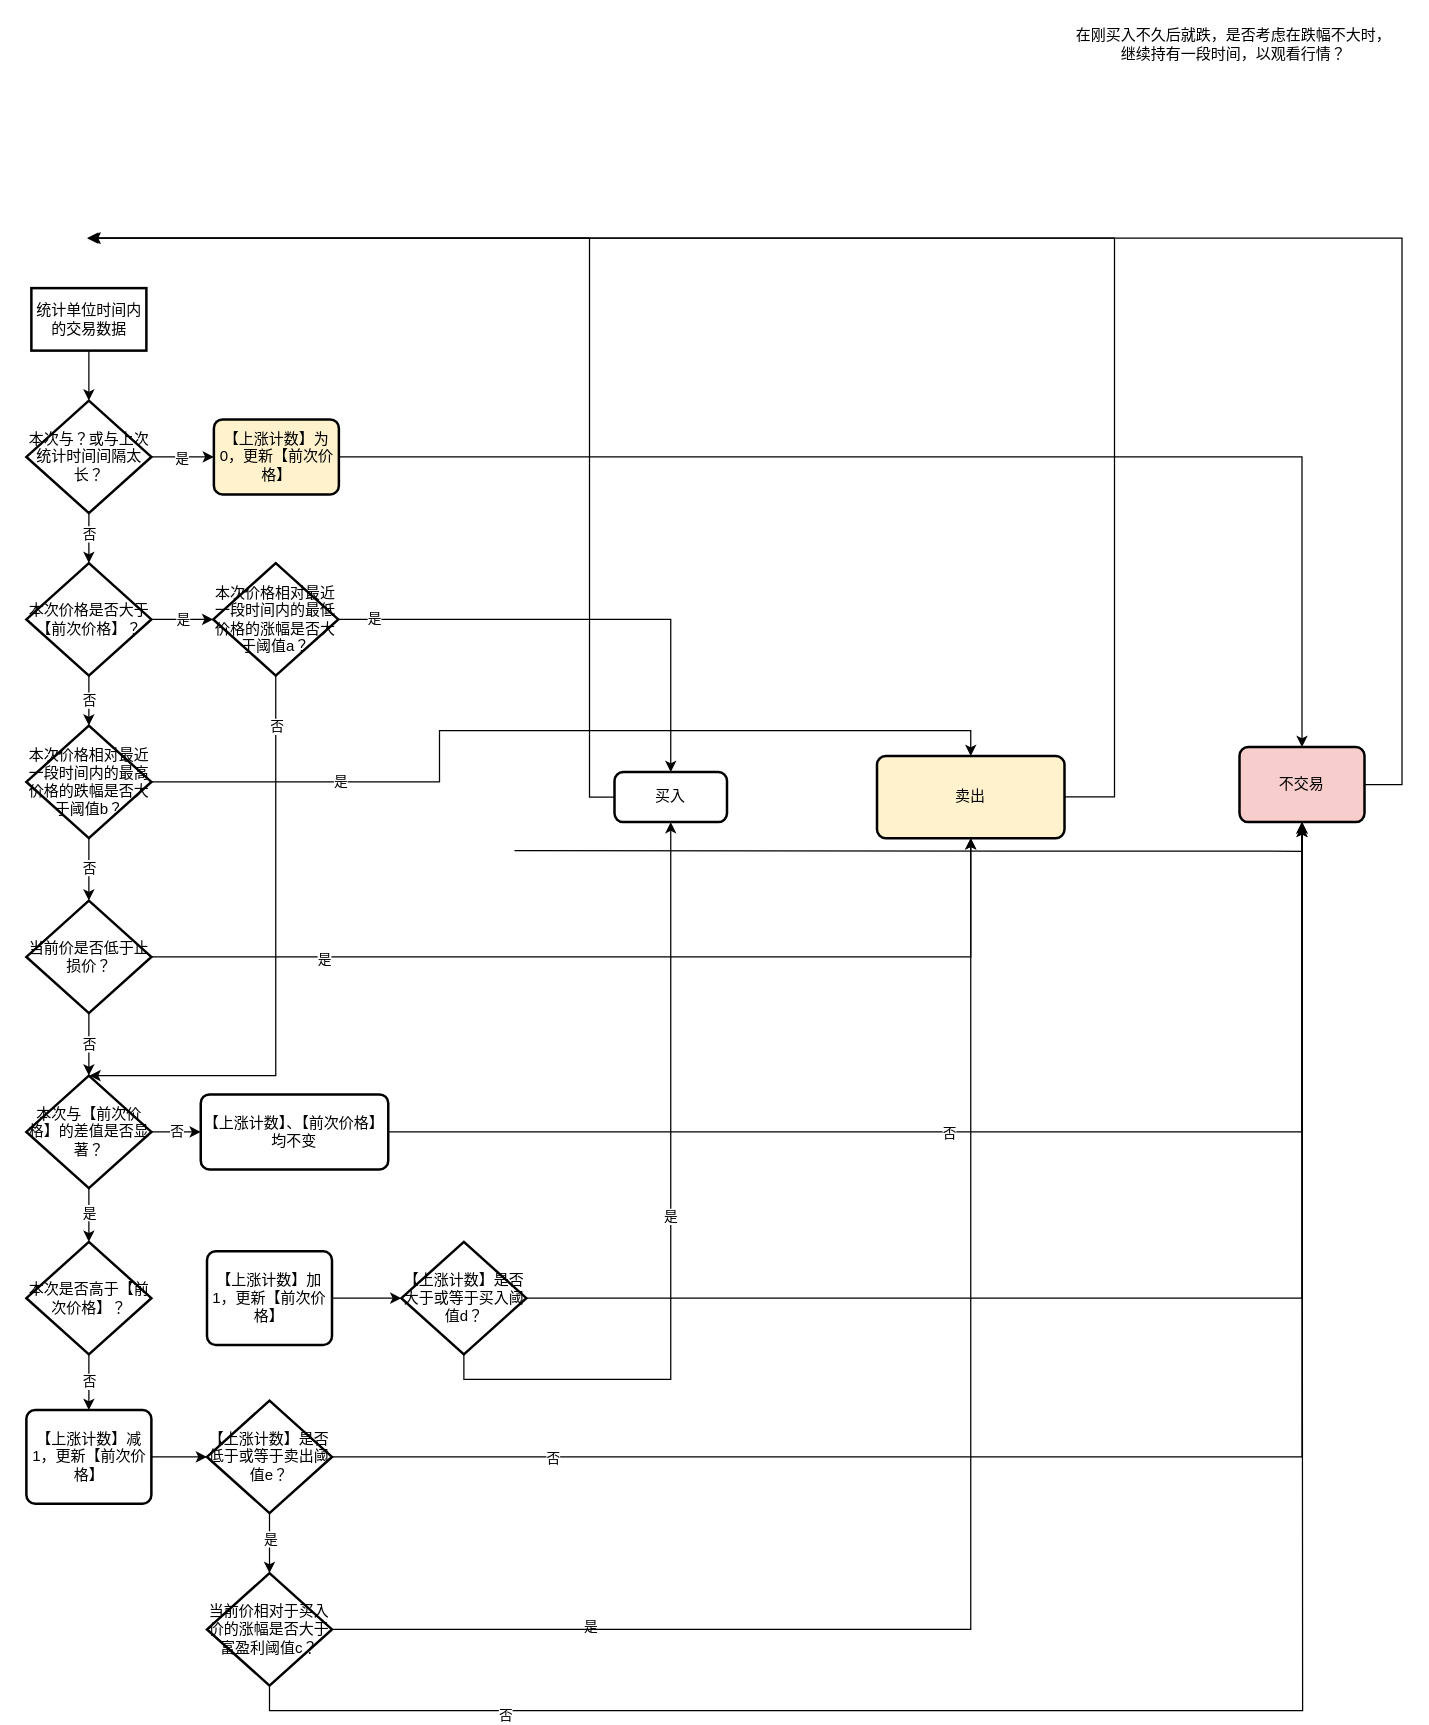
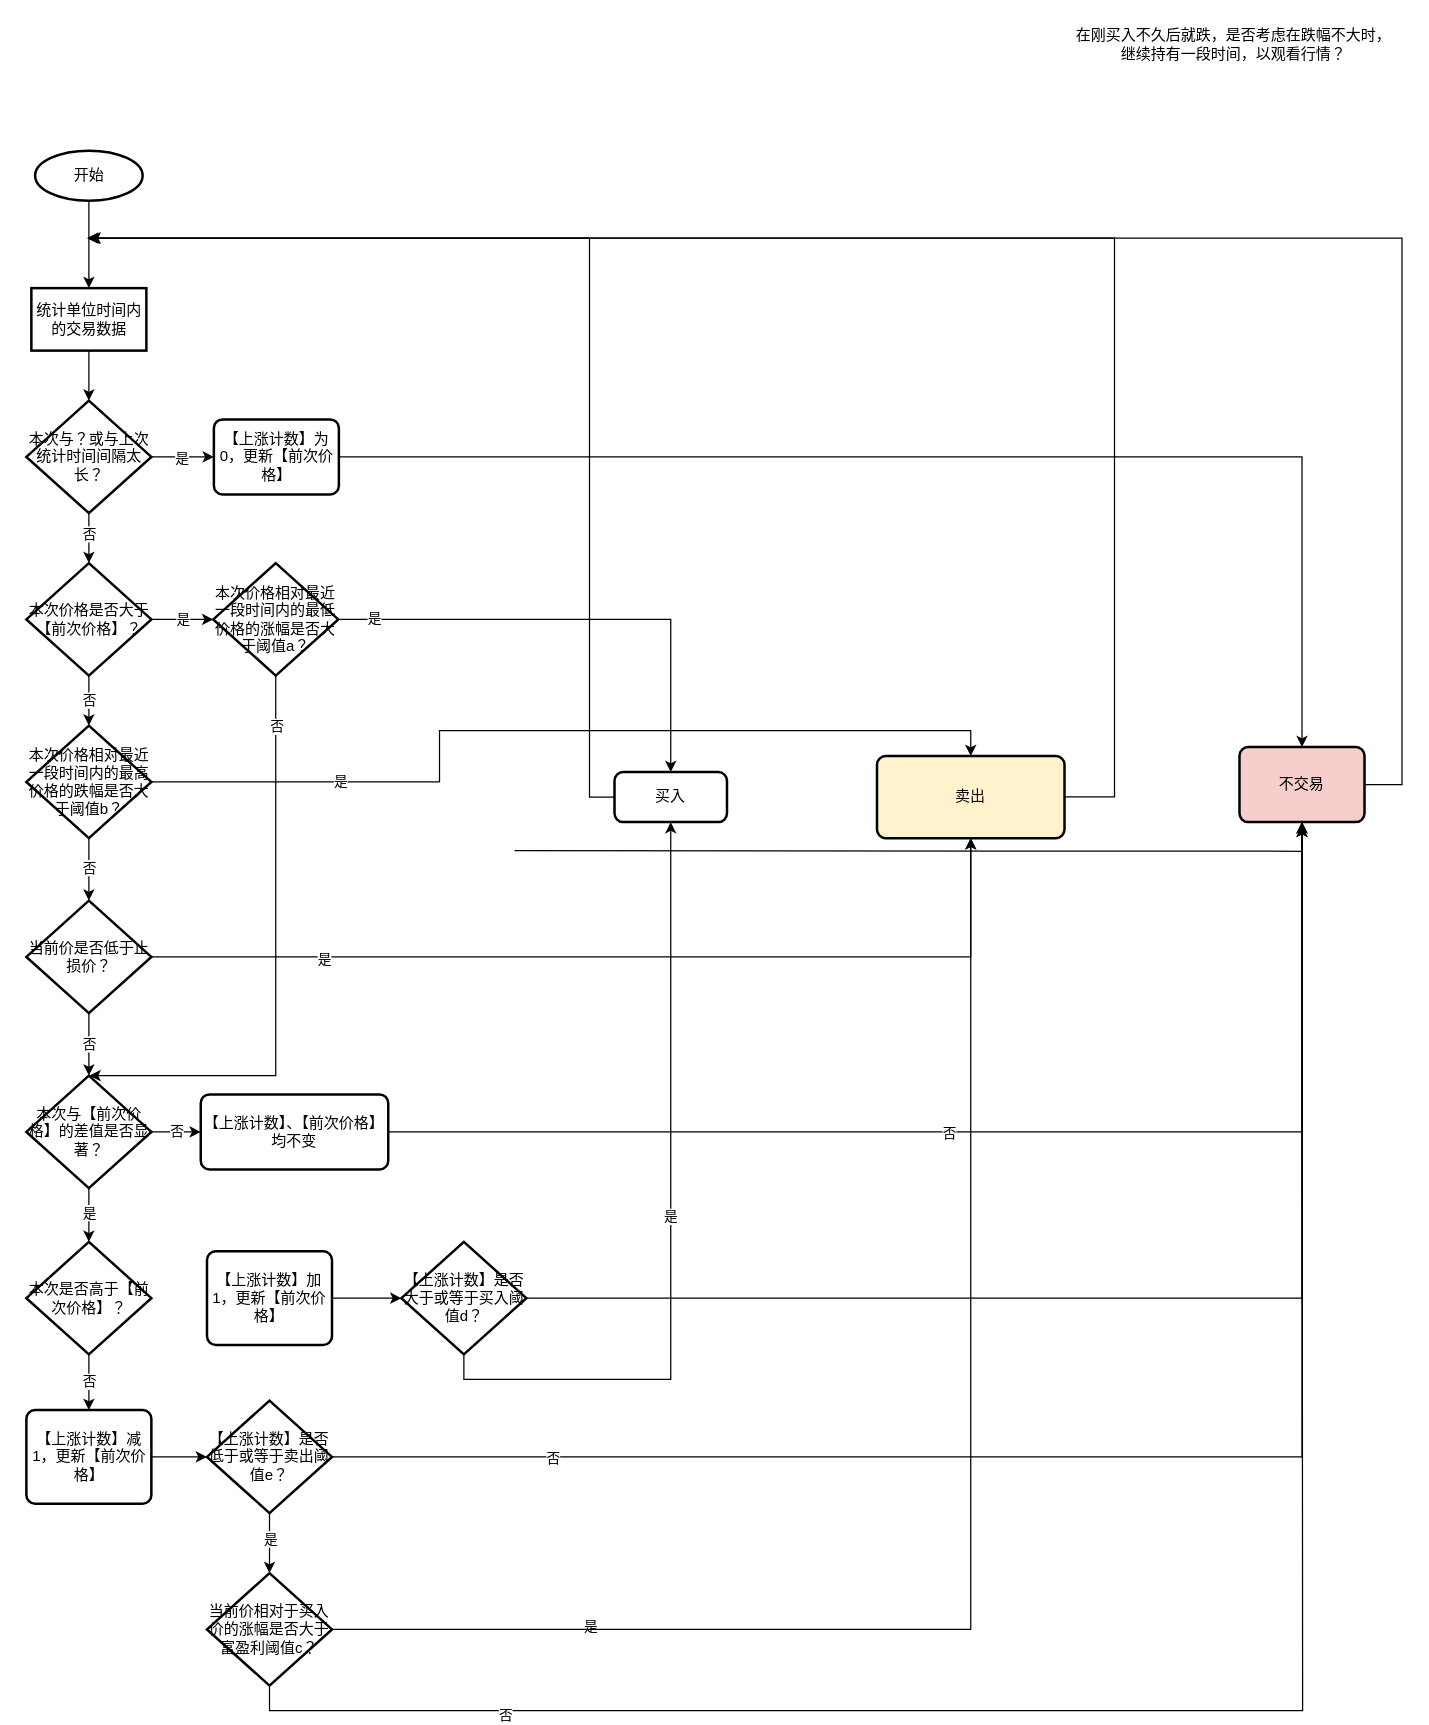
none -> (89, 176)
none -> (89, 240)
(276, 457) -> (276, 457)
